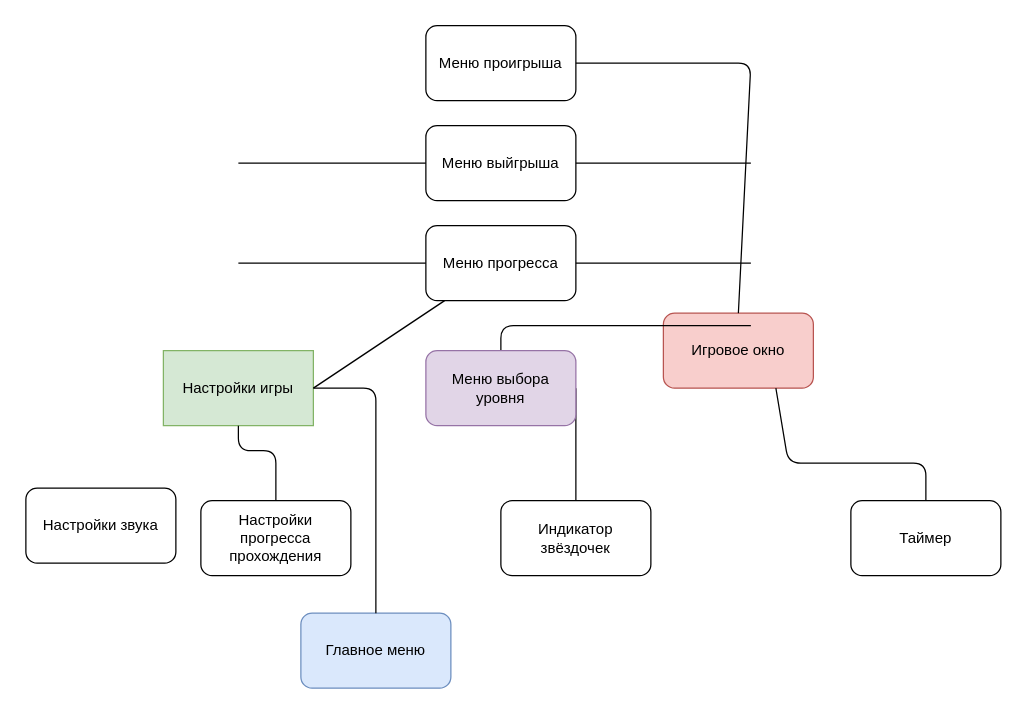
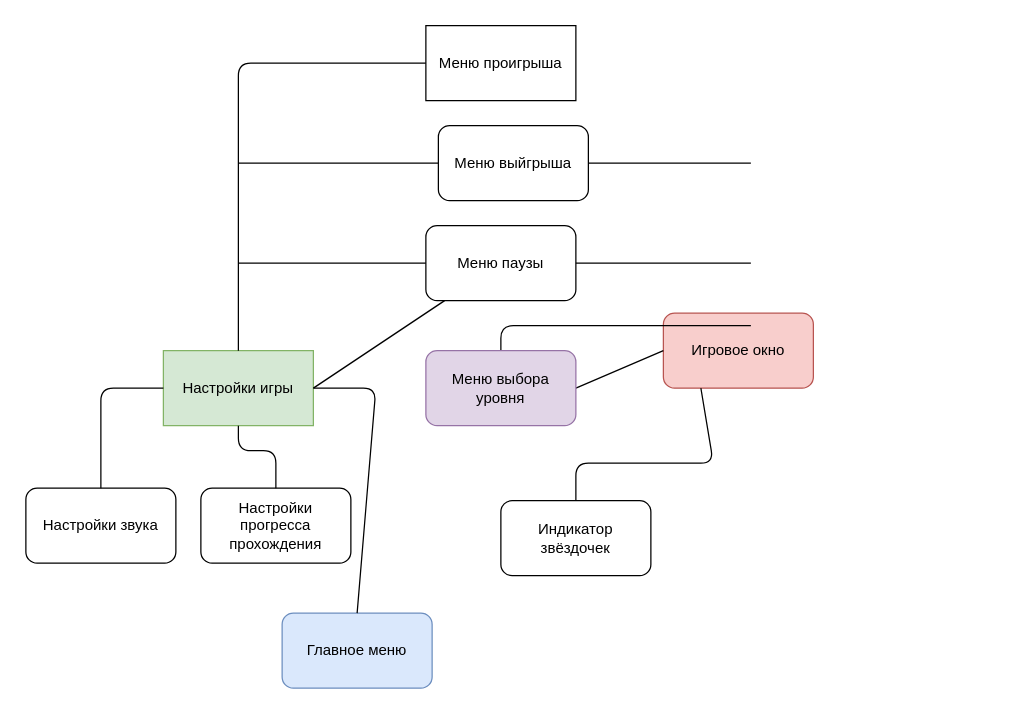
(501, 63) -> (501, 63)
(748, 107) -> none
none -> (238, 119)
(501, 163) -> (513, 163)
(501, 263) -> (501, 263)
none -> (101, 413)
(576, 441) -> (619, 370)
none -> (679, 463)
(837, 463) -> none
(276, 538) -> (276, 526)
(926, 538) -> none
(376, 651) -> (357, 651)
